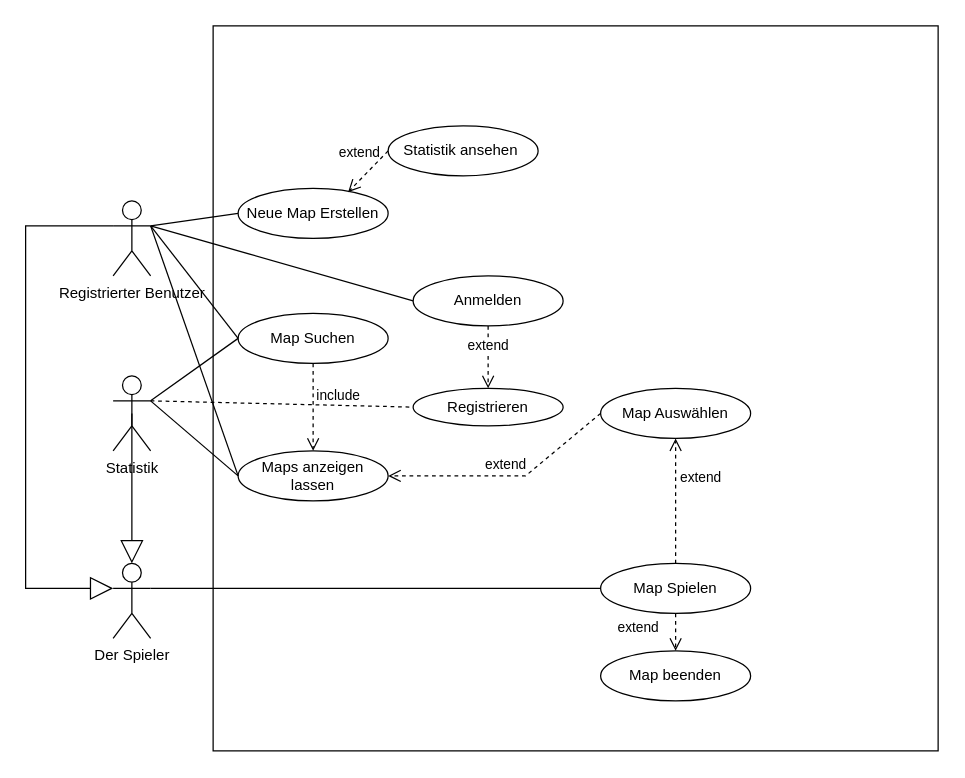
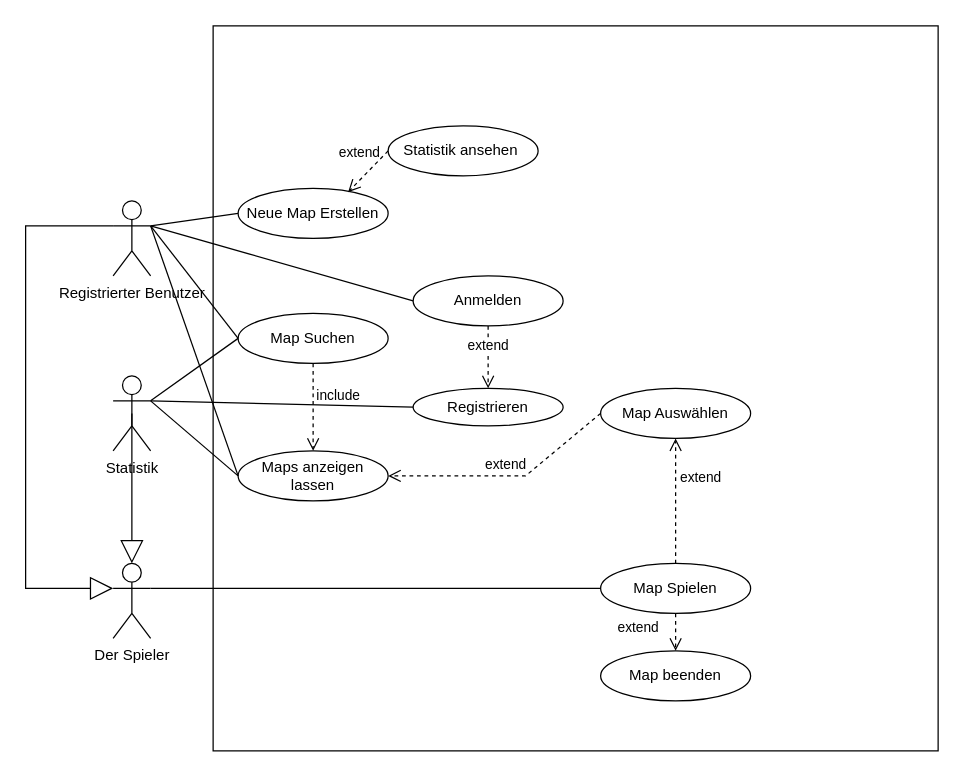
(283, 404) -> (283, 404)
